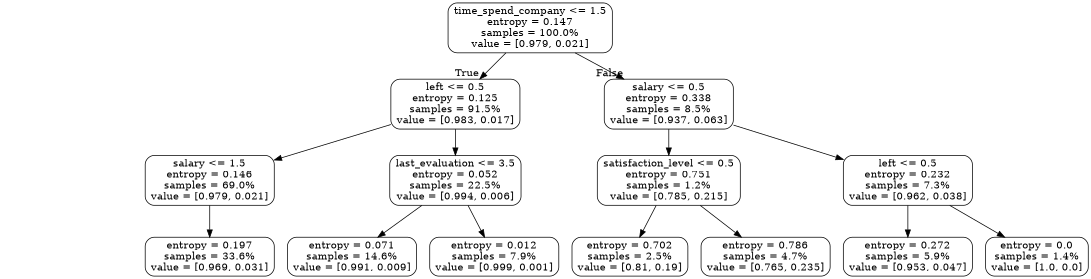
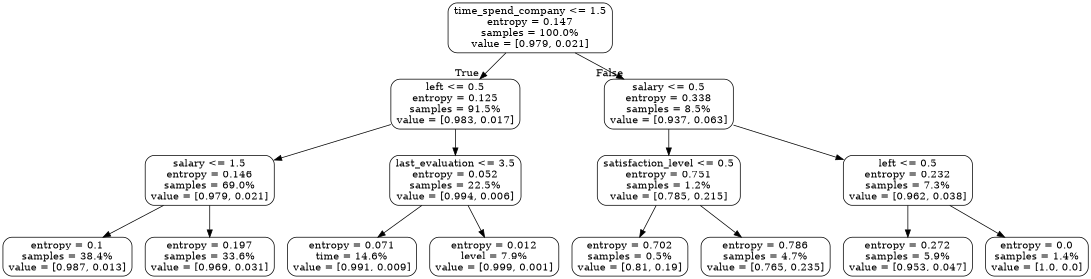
none -> (67, 257)
(352, 257) -> (352, 257)
(494, 257) -> (494, 257)
(630, 257) -> (630, 257)
